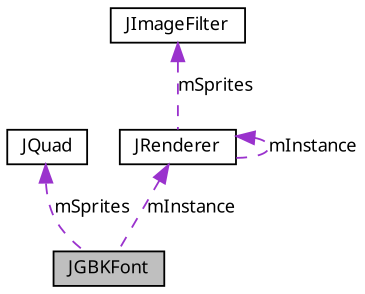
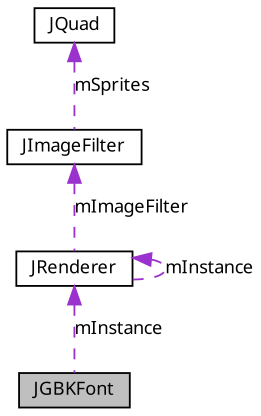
(216, 86) -> (133, 208)
(57, 222) -> (74, 96)
